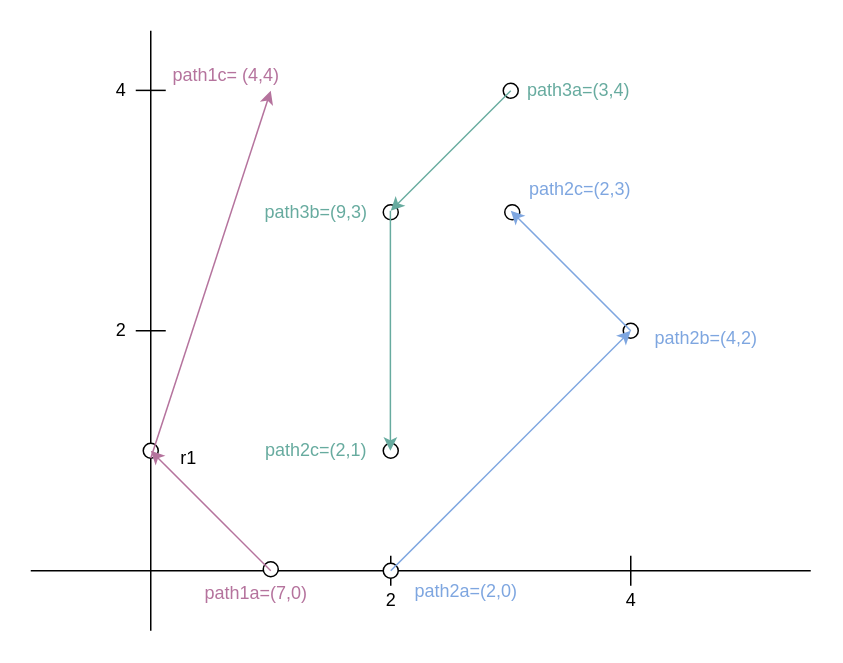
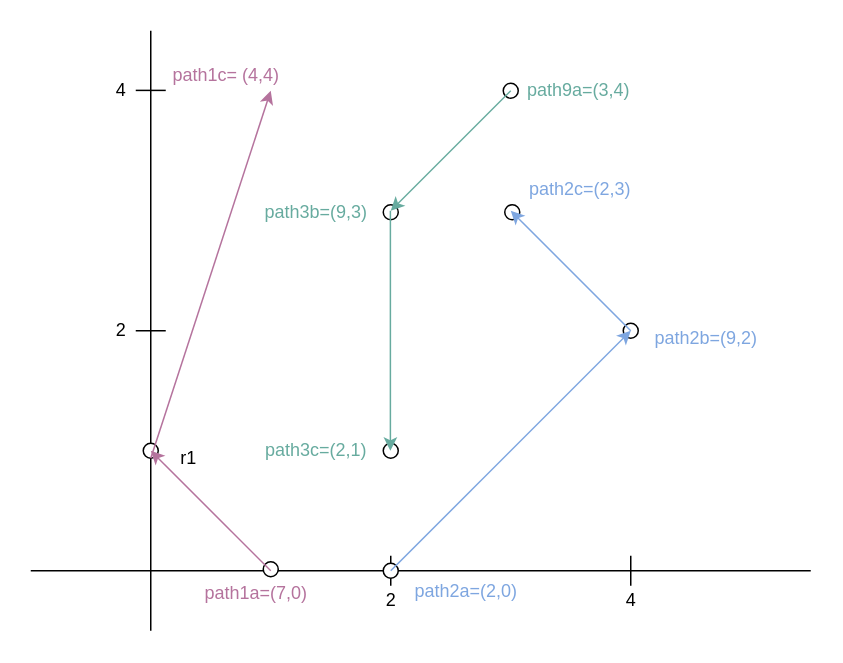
(579, 91) -> (579, 91)
(707, 338) -> (707, 338)
(317, 451) -> (317, 451)
